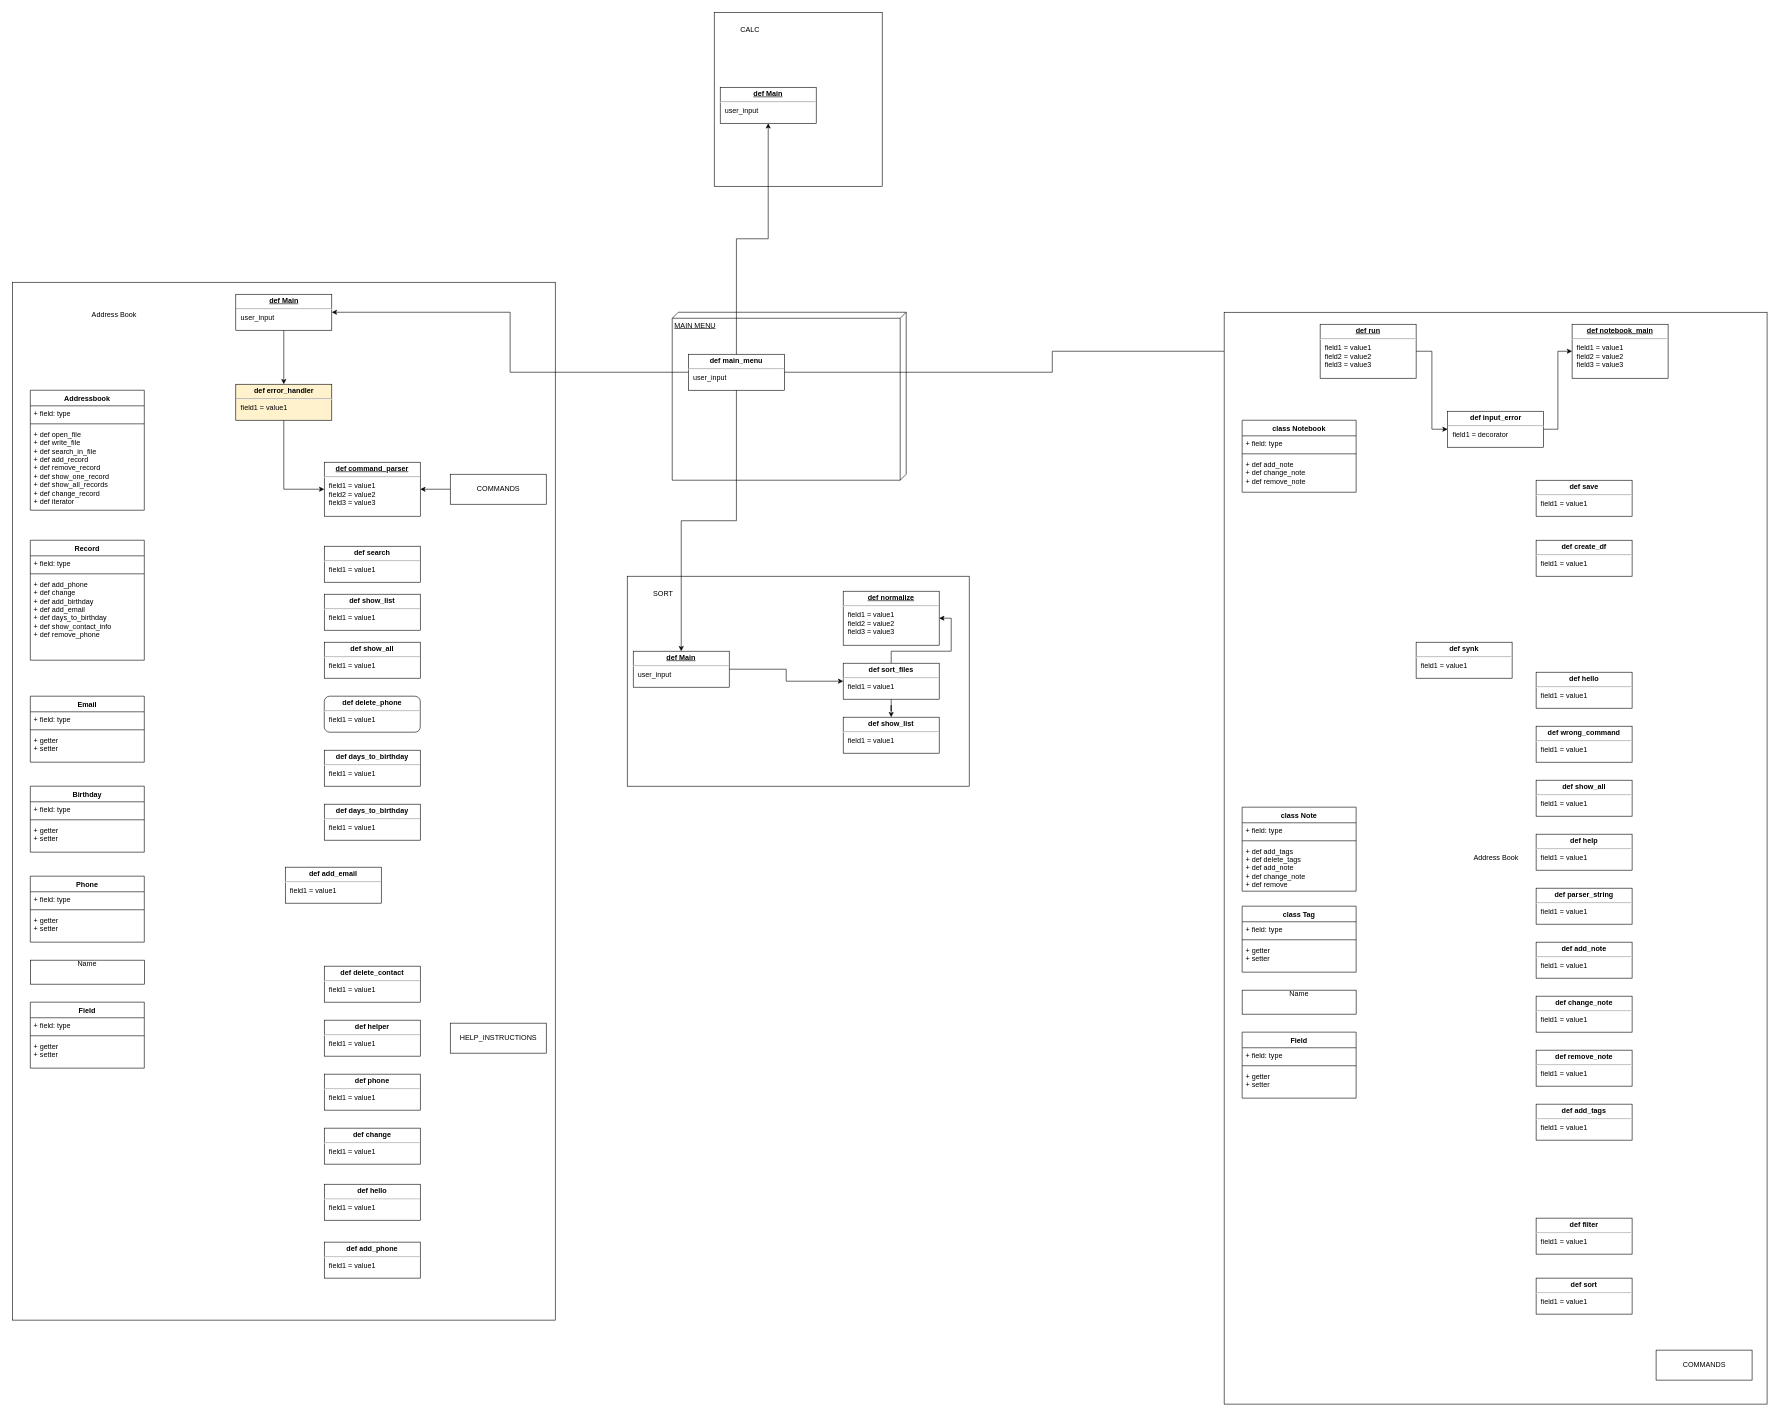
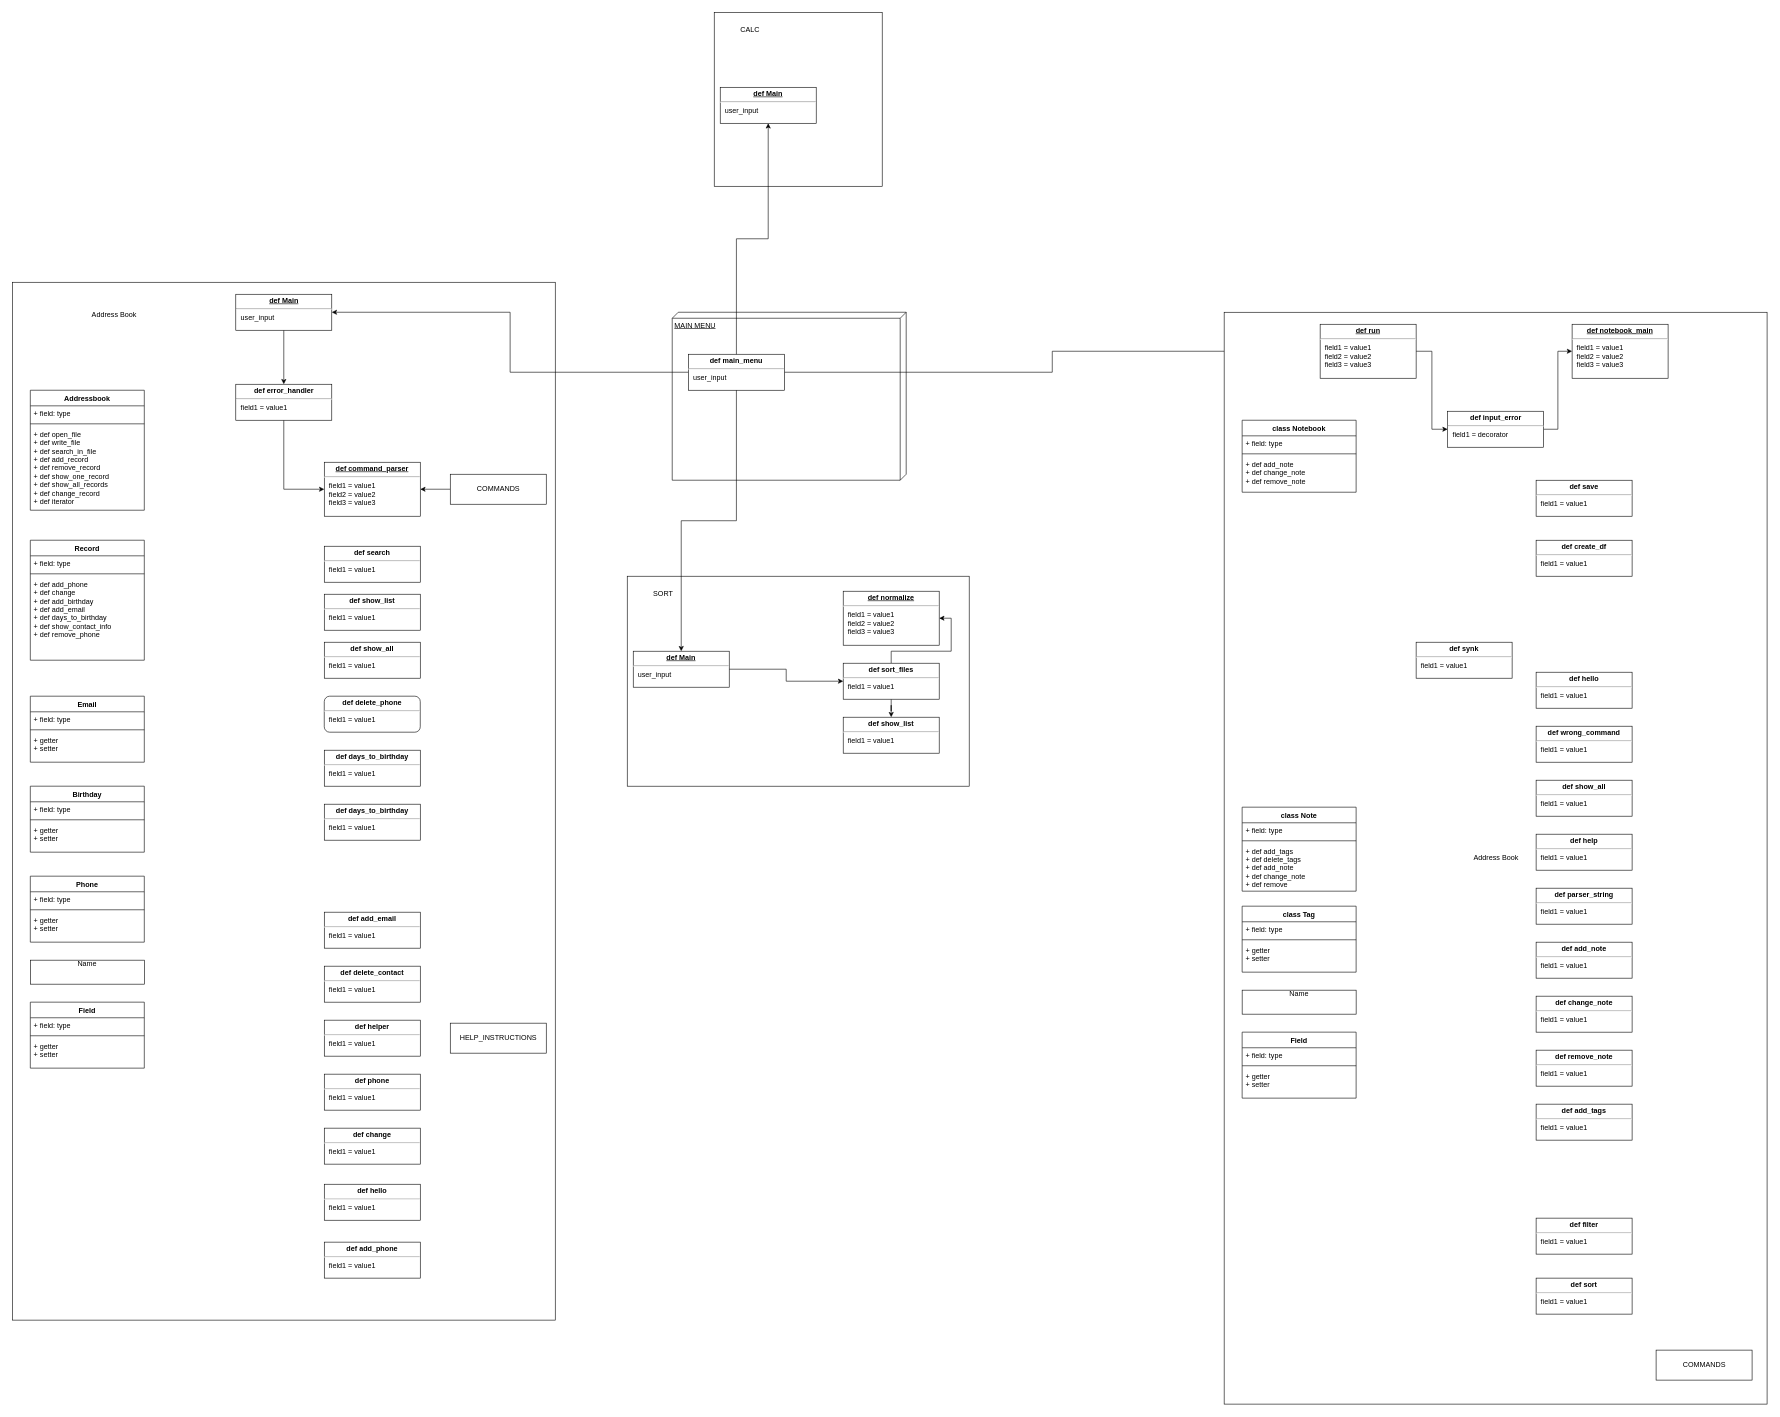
(284, 402) -> (284, 402)
(333, 885) -> (372, 930)
